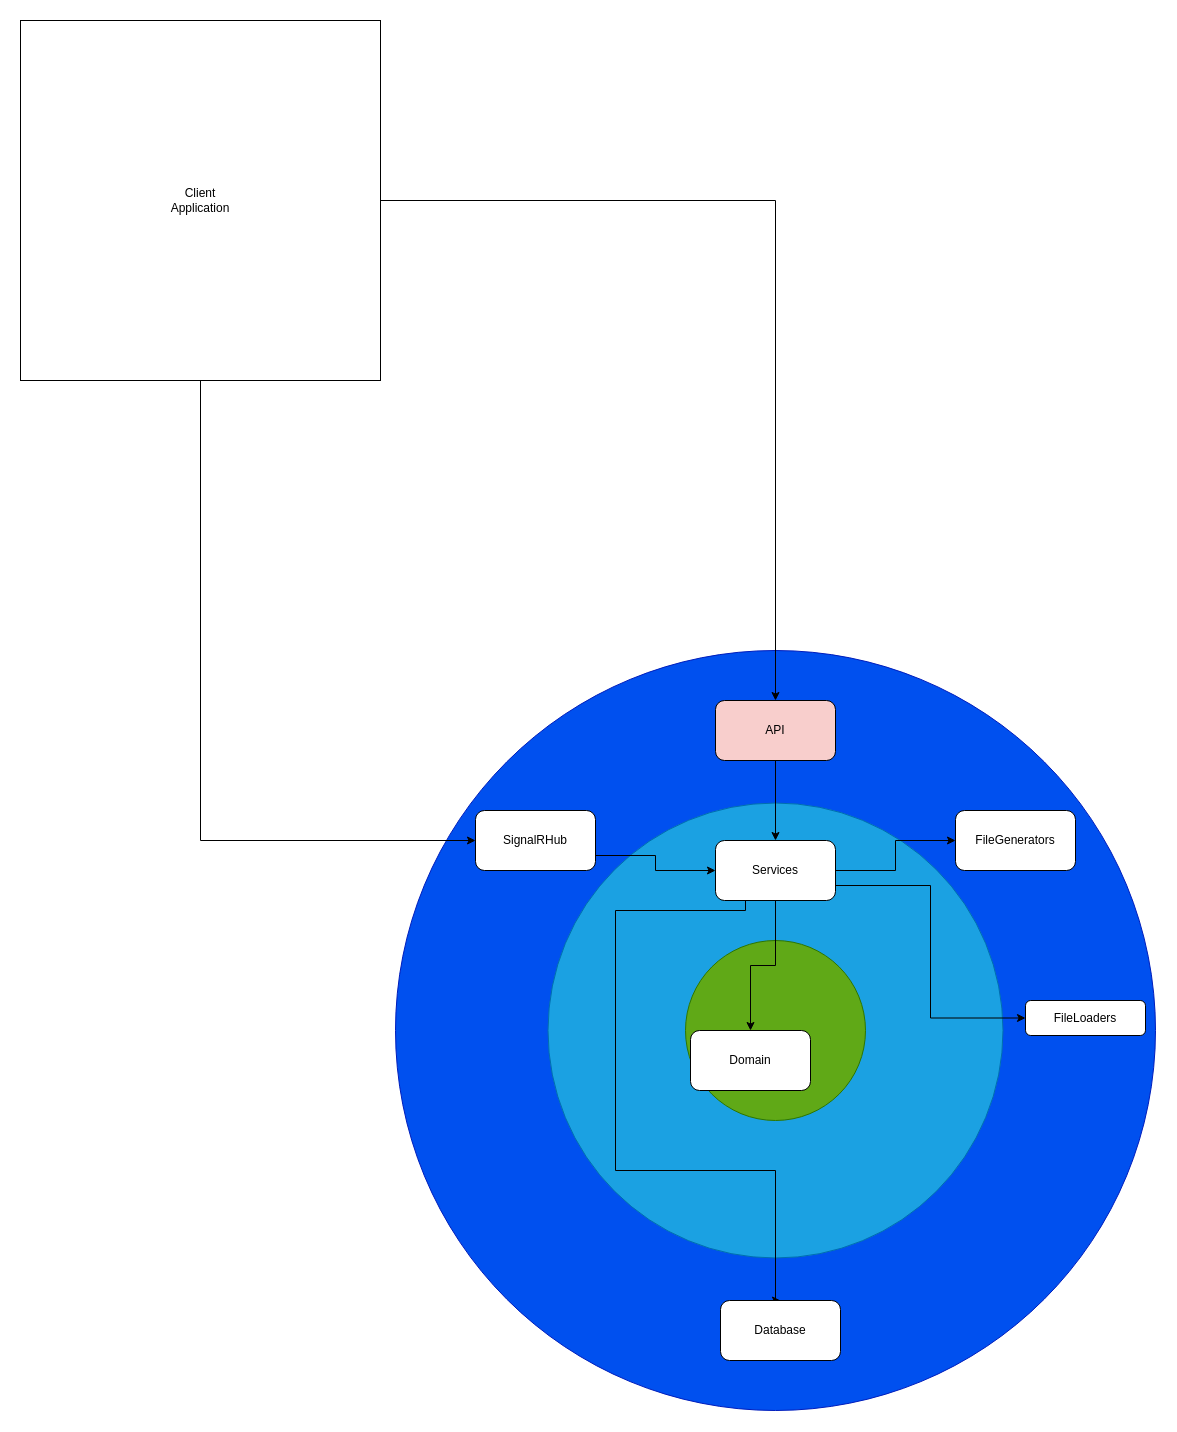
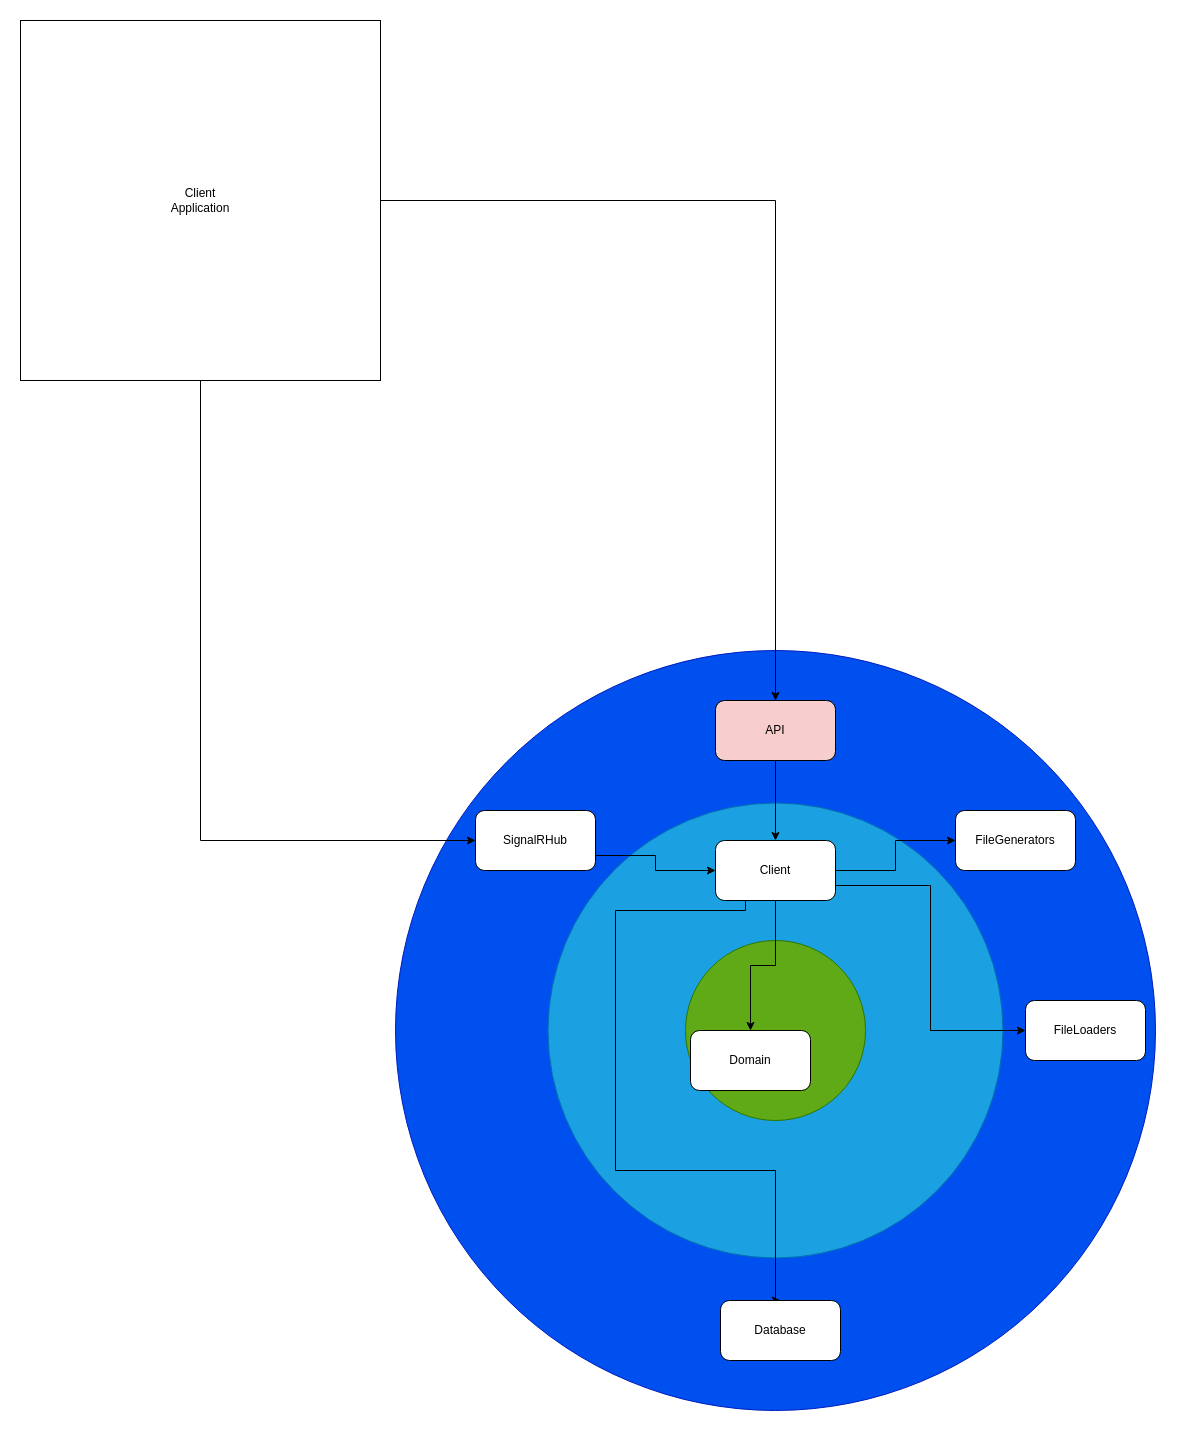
(776, 871) -> (776, 871)
(1086, 1018) -> (1086, 1031)
